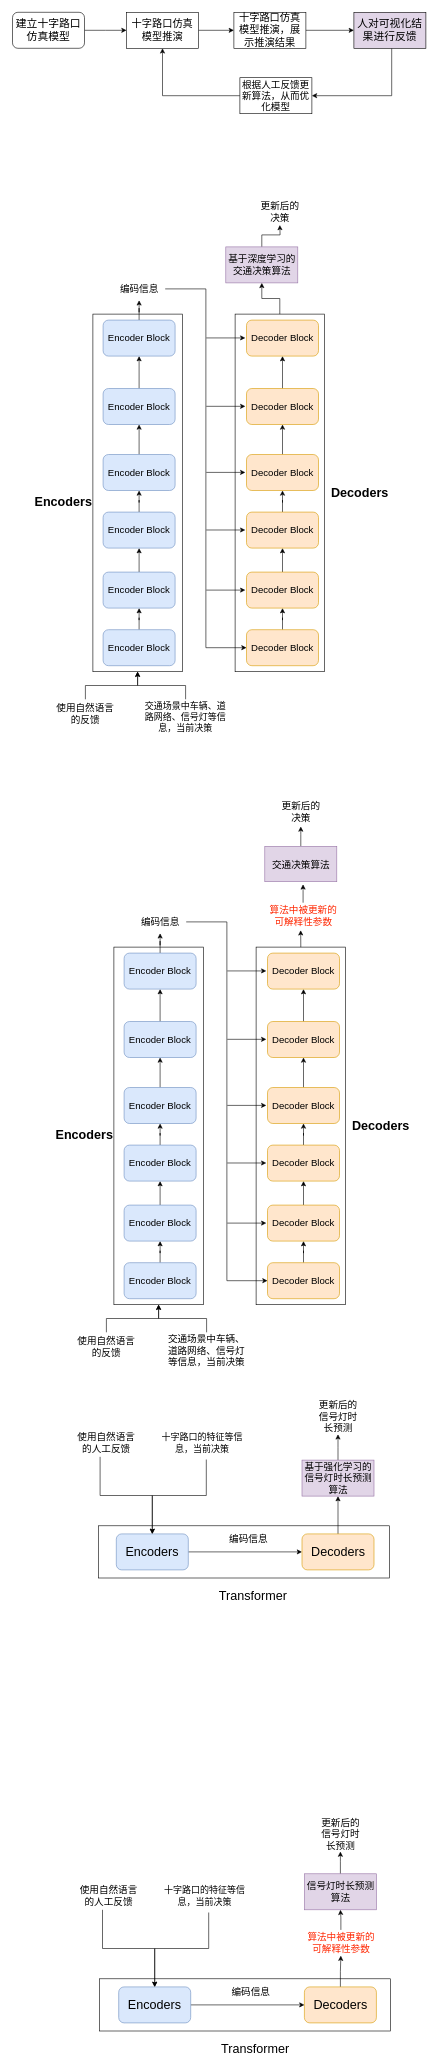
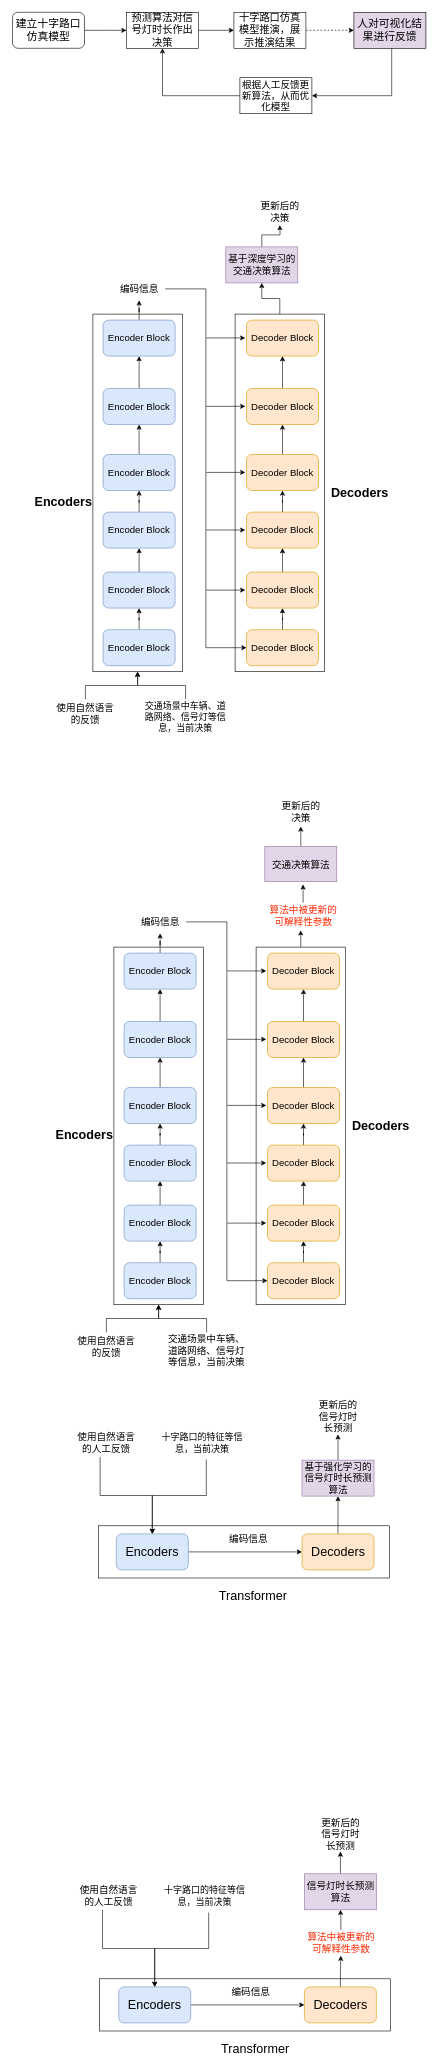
(162, 30) -> (162, 30)
(328, 30) -> (328, 30)
